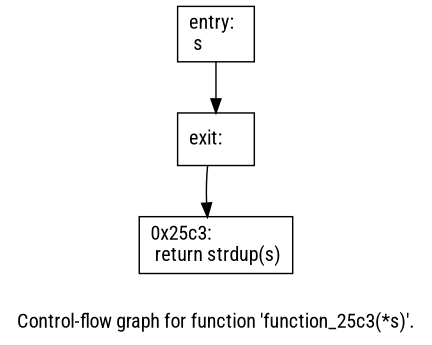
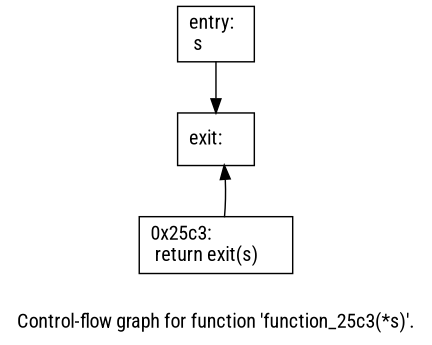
(206, 184) -> (225, 198)
(216, 255) -> (205, 255)
